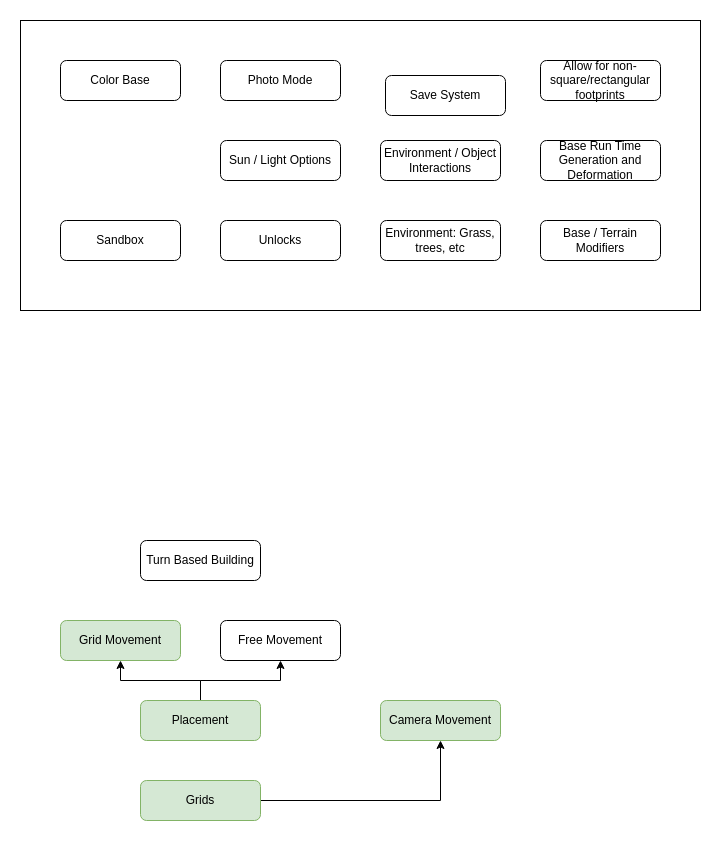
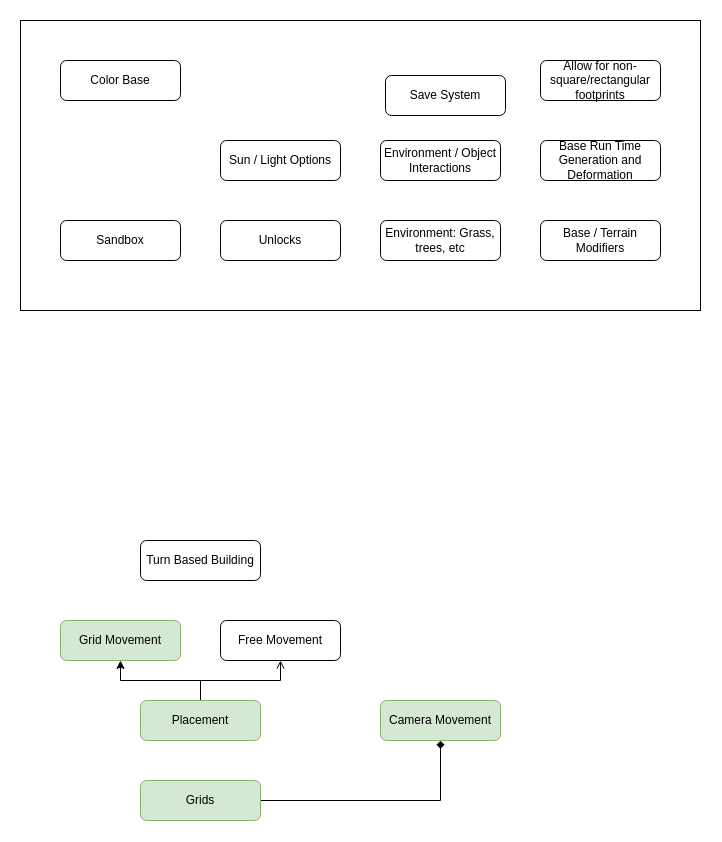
(281, 81) -> none
(281, 668) -> (281, 666)
(441, 748) -> (441, 749)
